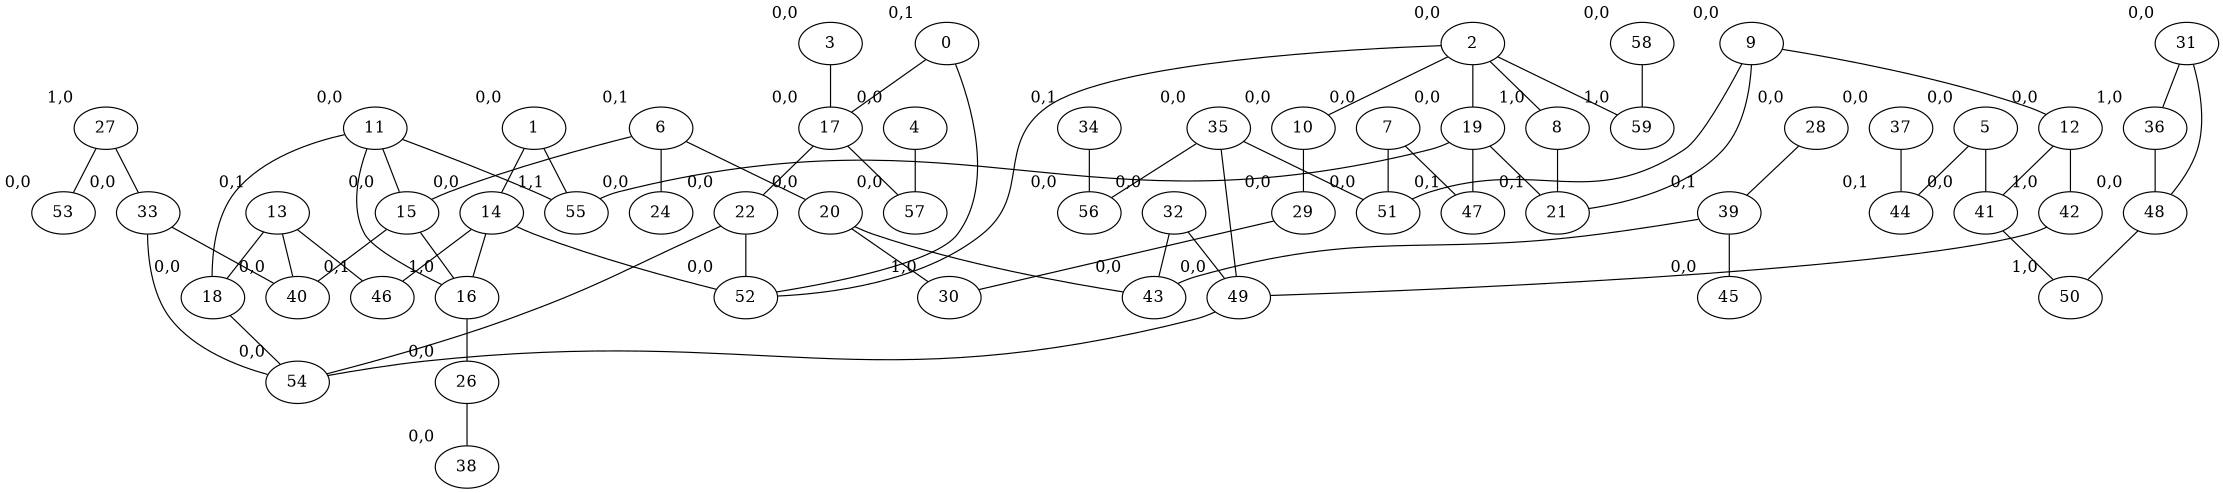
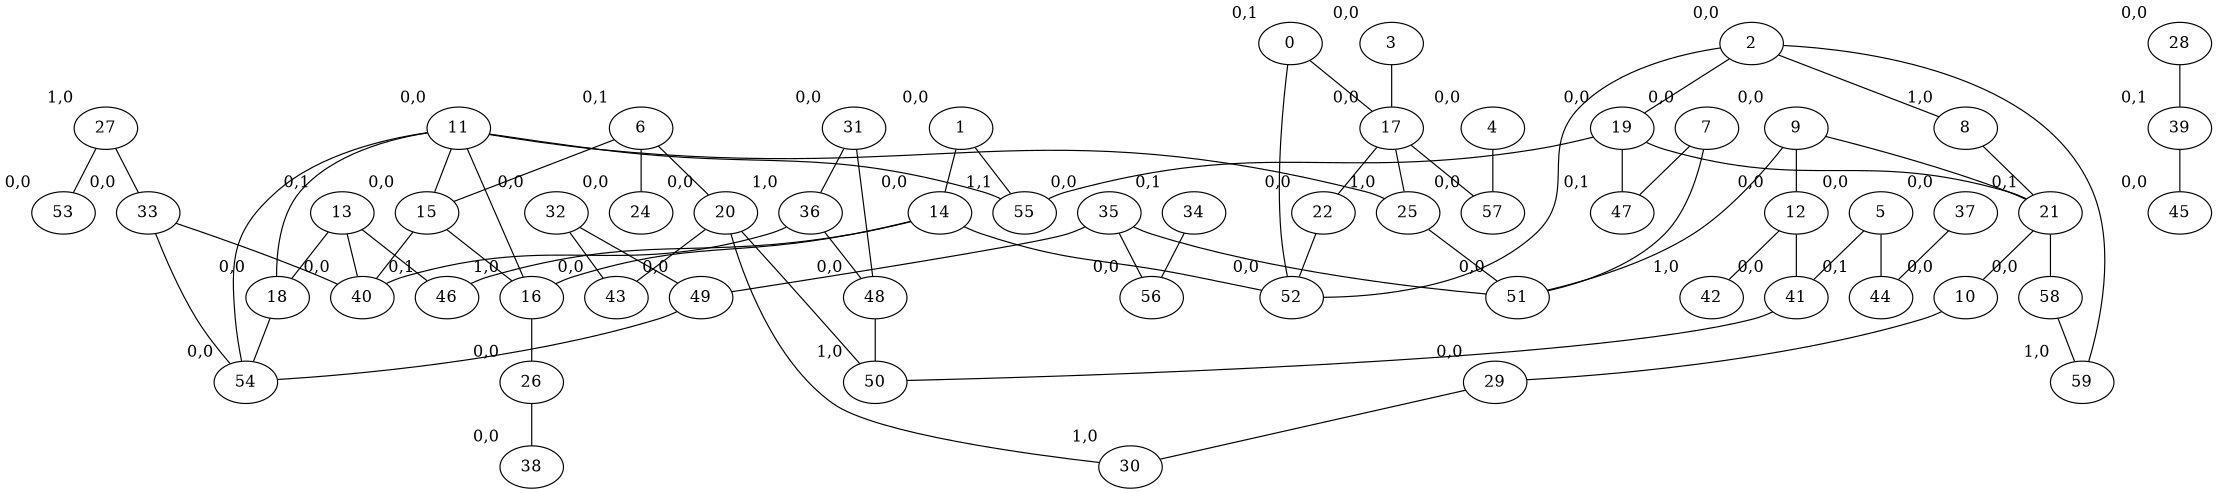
(1388, 86) -> (2008, 255)
none -> (1408, 213)
(1437, 245) -> none
none -> (546, 255)
none -> (2050, 255)
(1661, 277) -> none
none -> (801, 297)
(528, 312) -> (270, 198)
